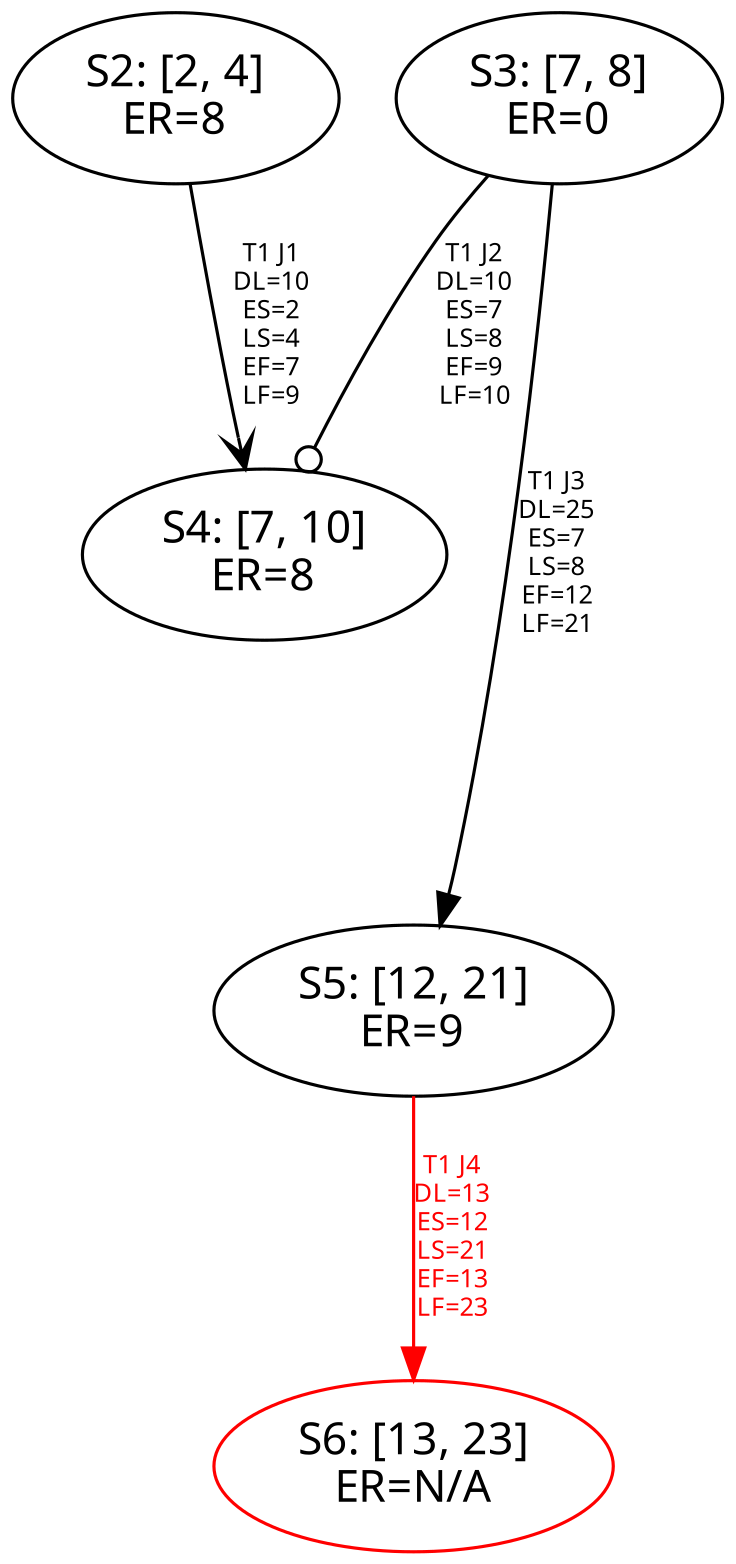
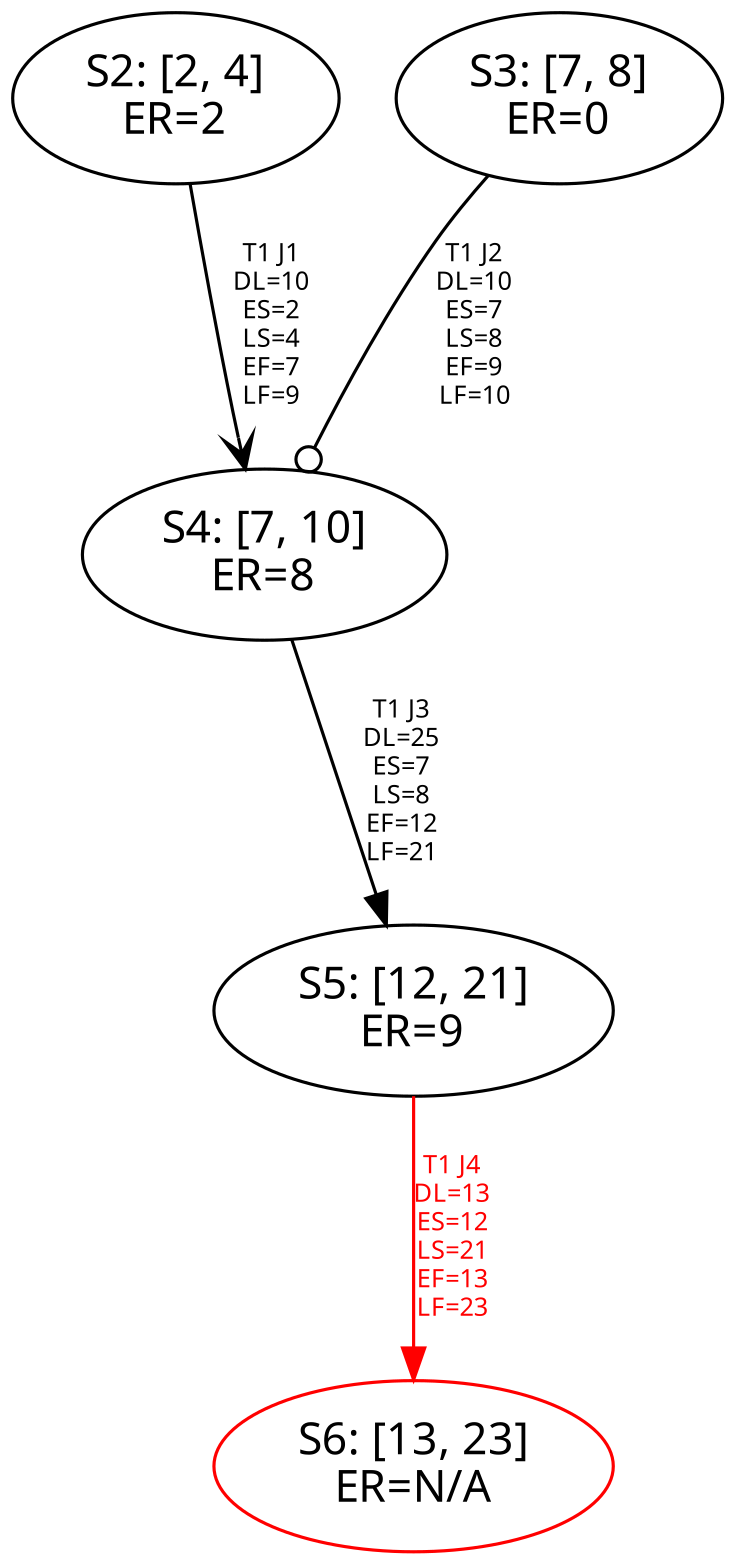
(176, 98) -> (176, 98)
(511, 541) -> (334, 767)
